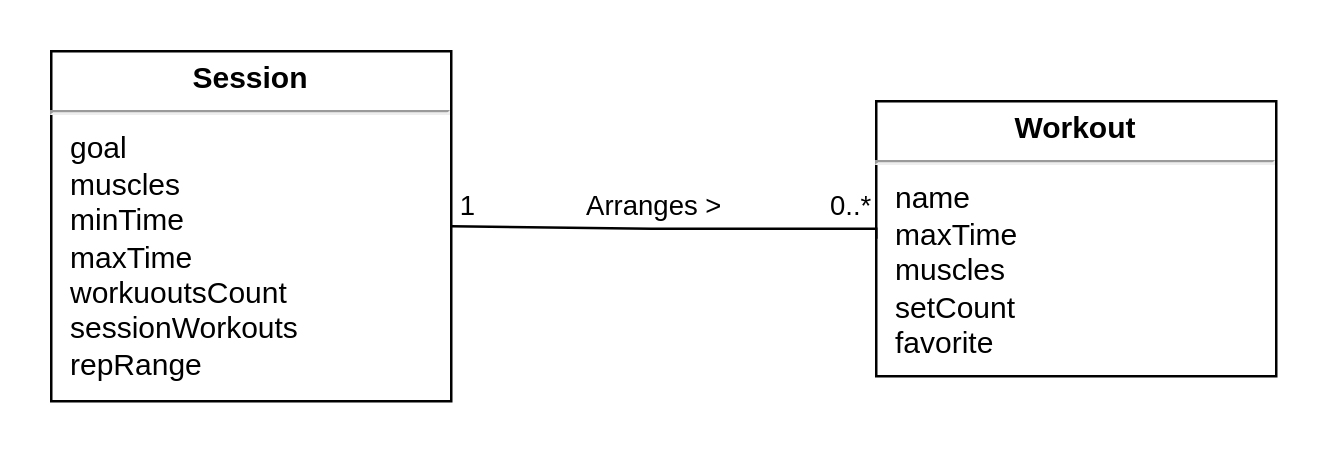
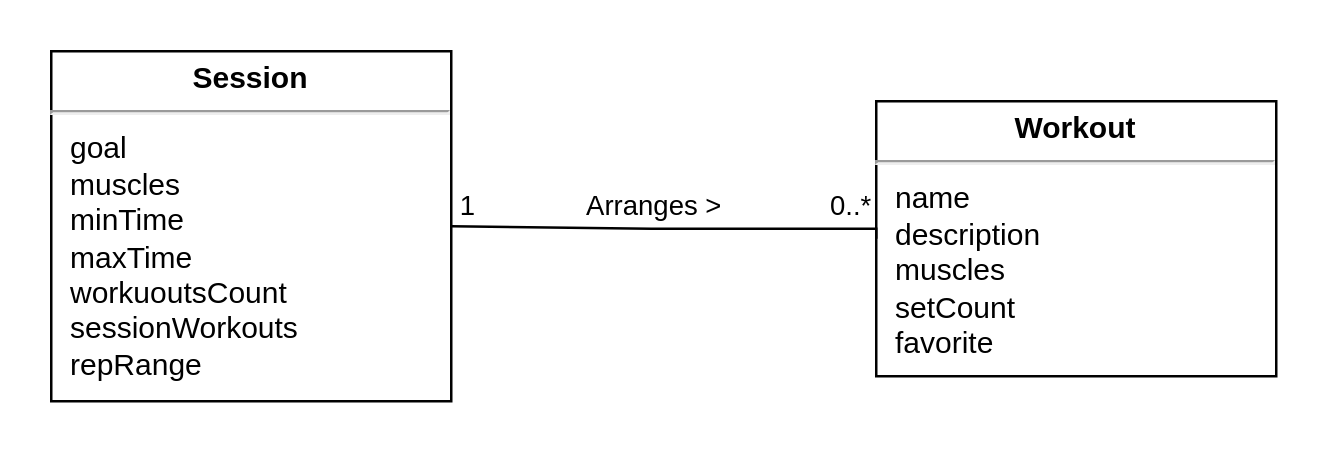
(943, 209) -> (961, 209)
